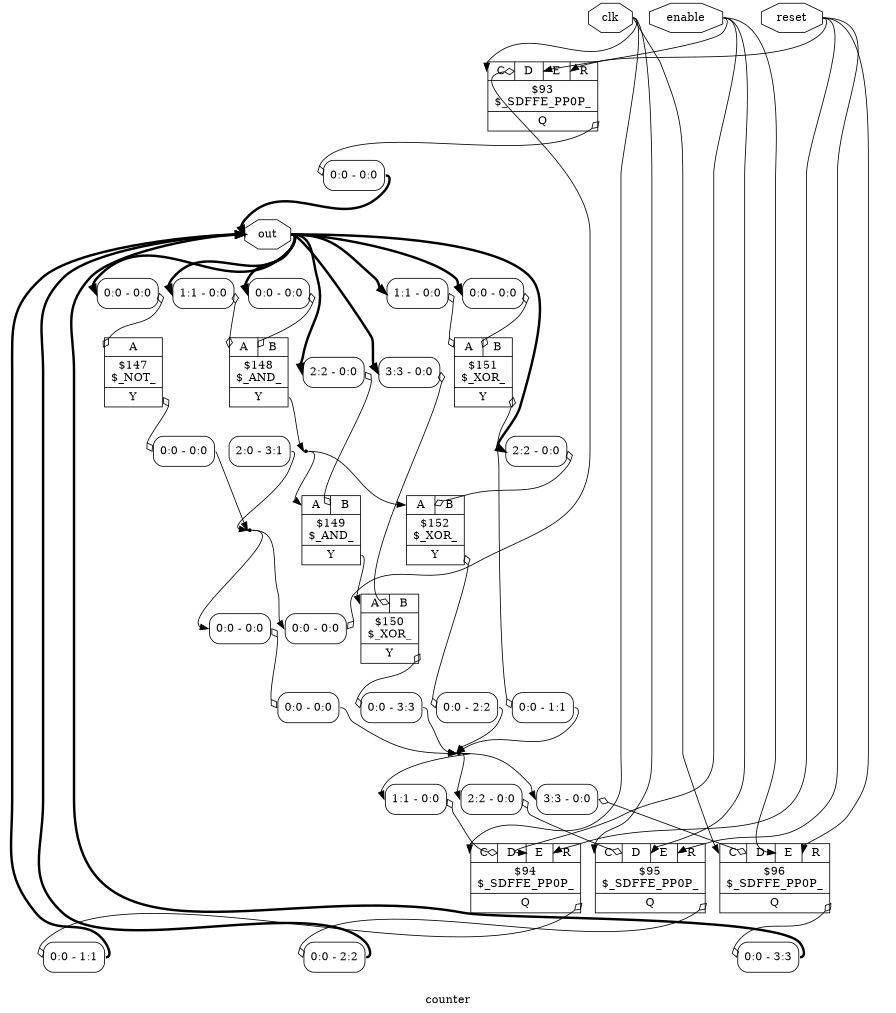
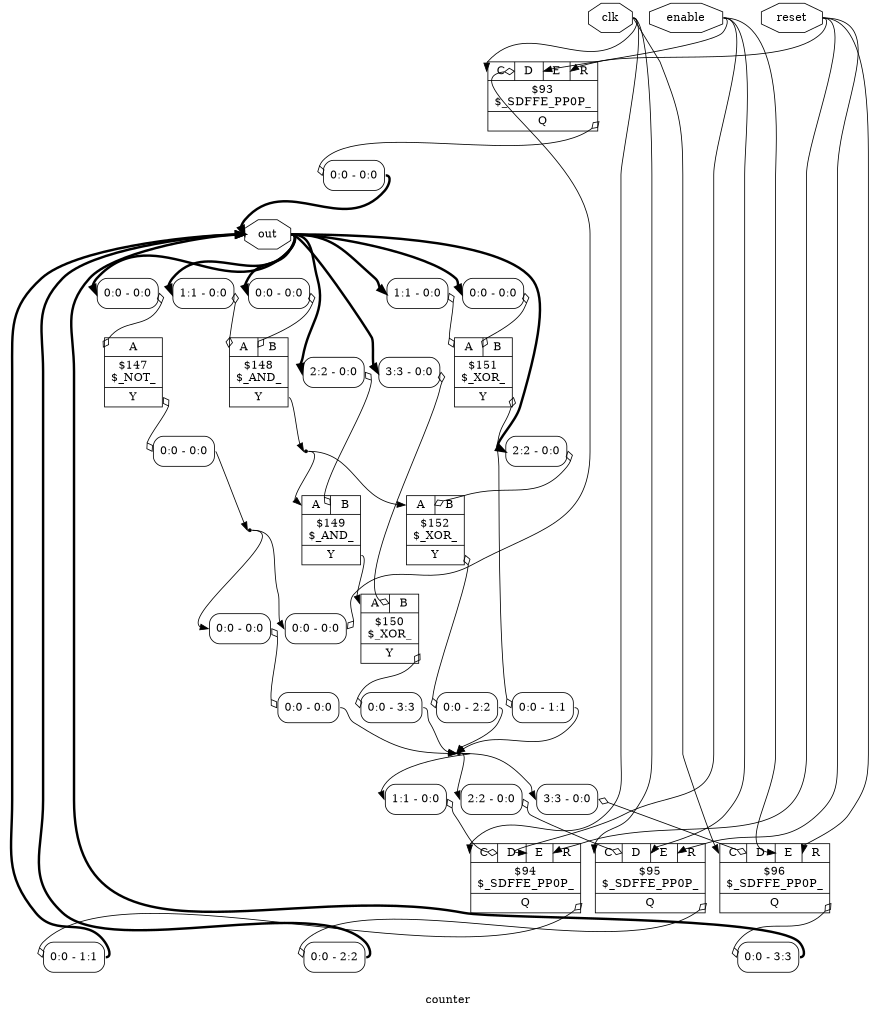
(260, 451) -> none
